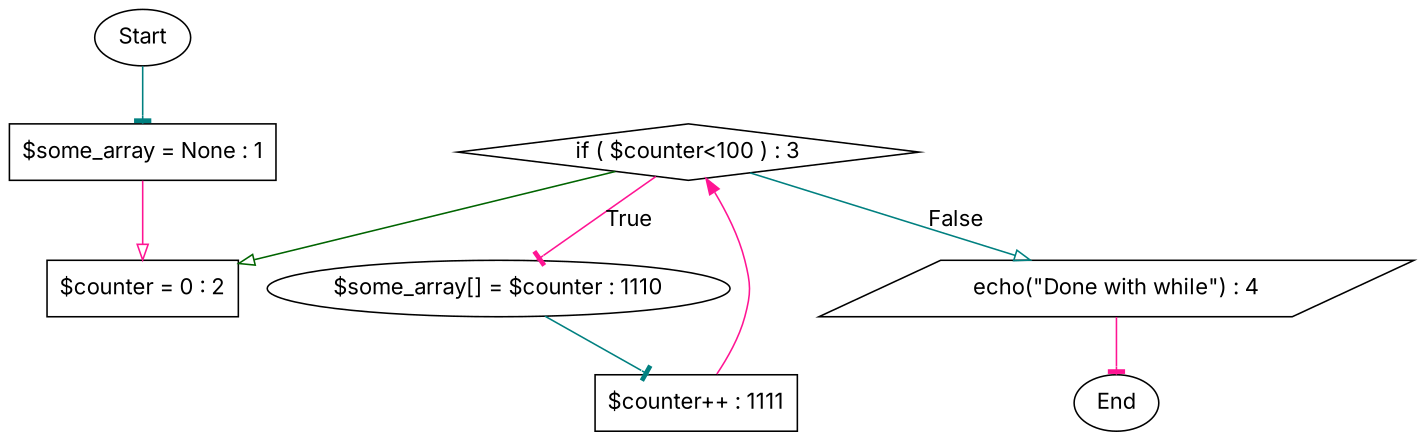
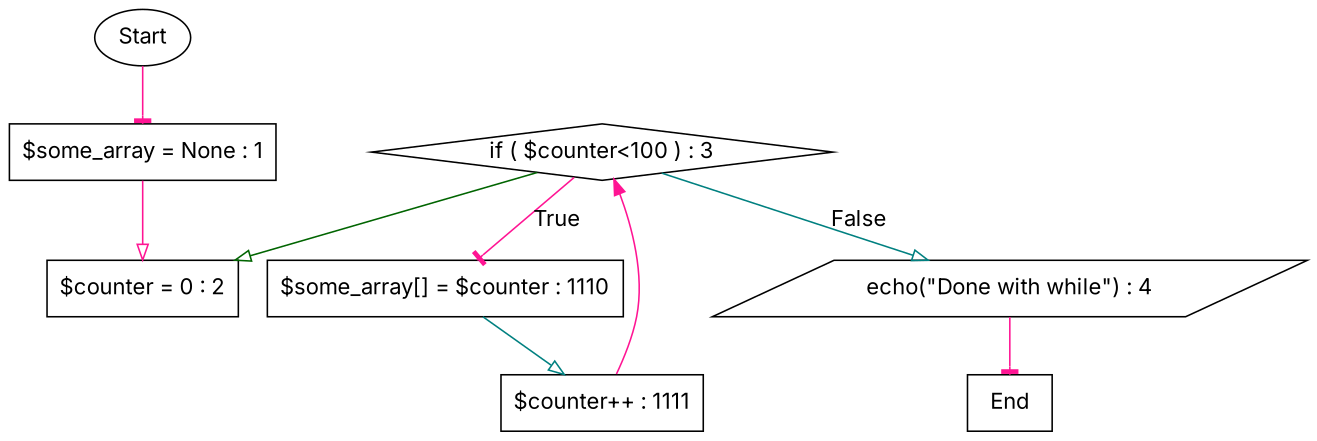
(143, 91) -> (143, 91)
(499, 289) -> (445, 289)
(593, 343) -> (517, 341)
(1116, 403) -> (1010, 403)
